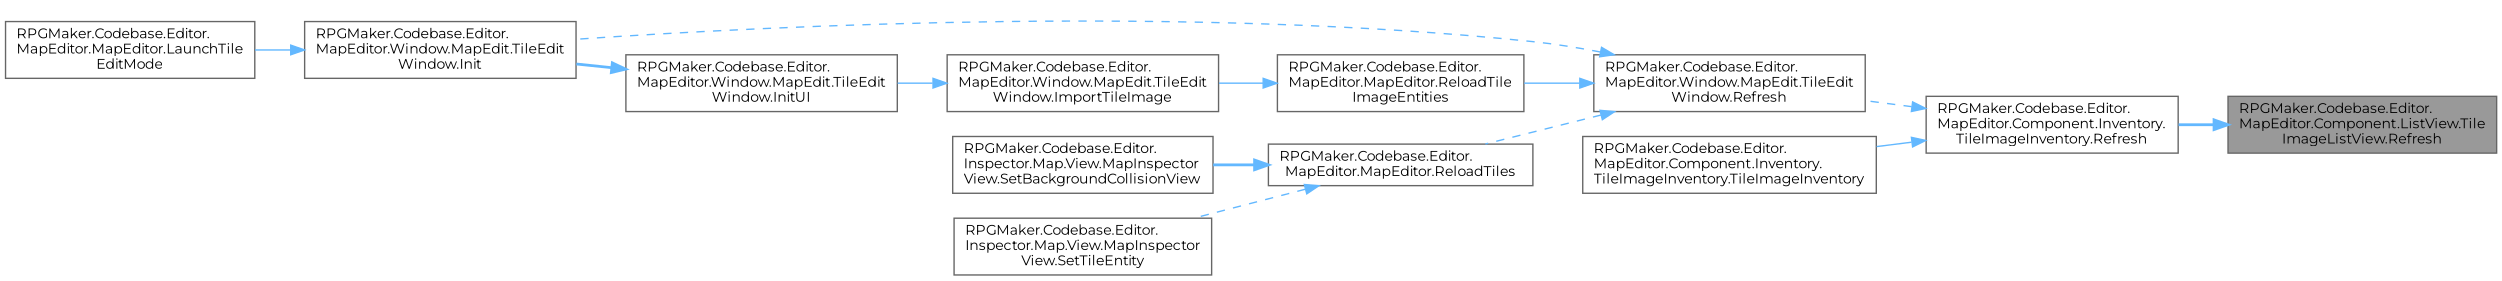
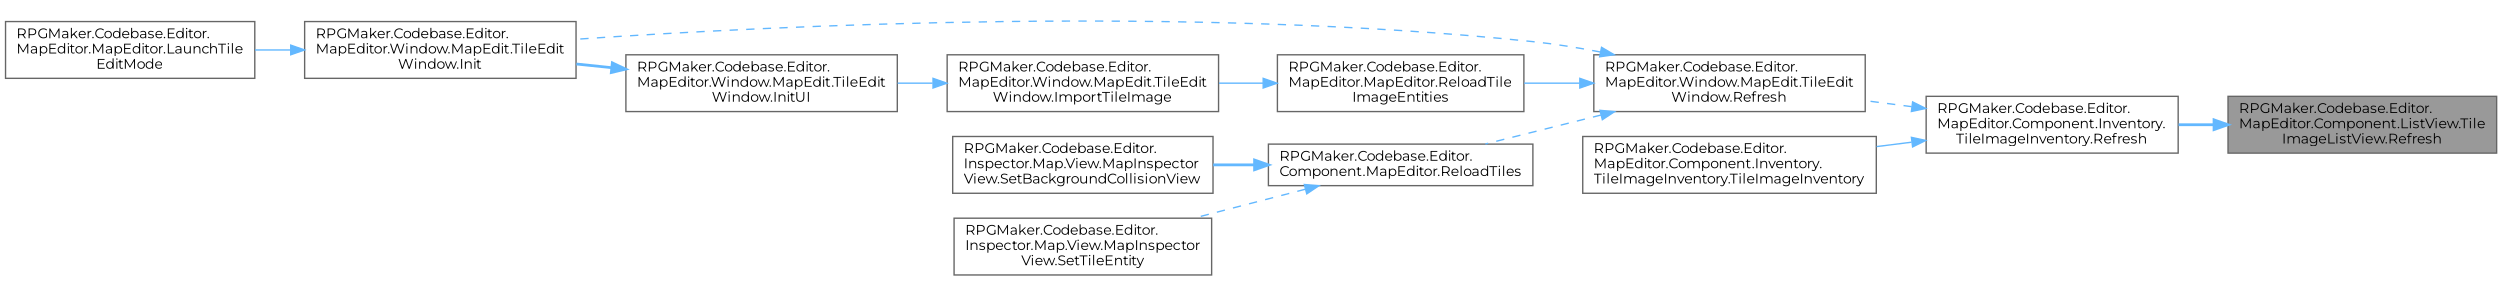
(1401, 165) -> (1401, 165)
